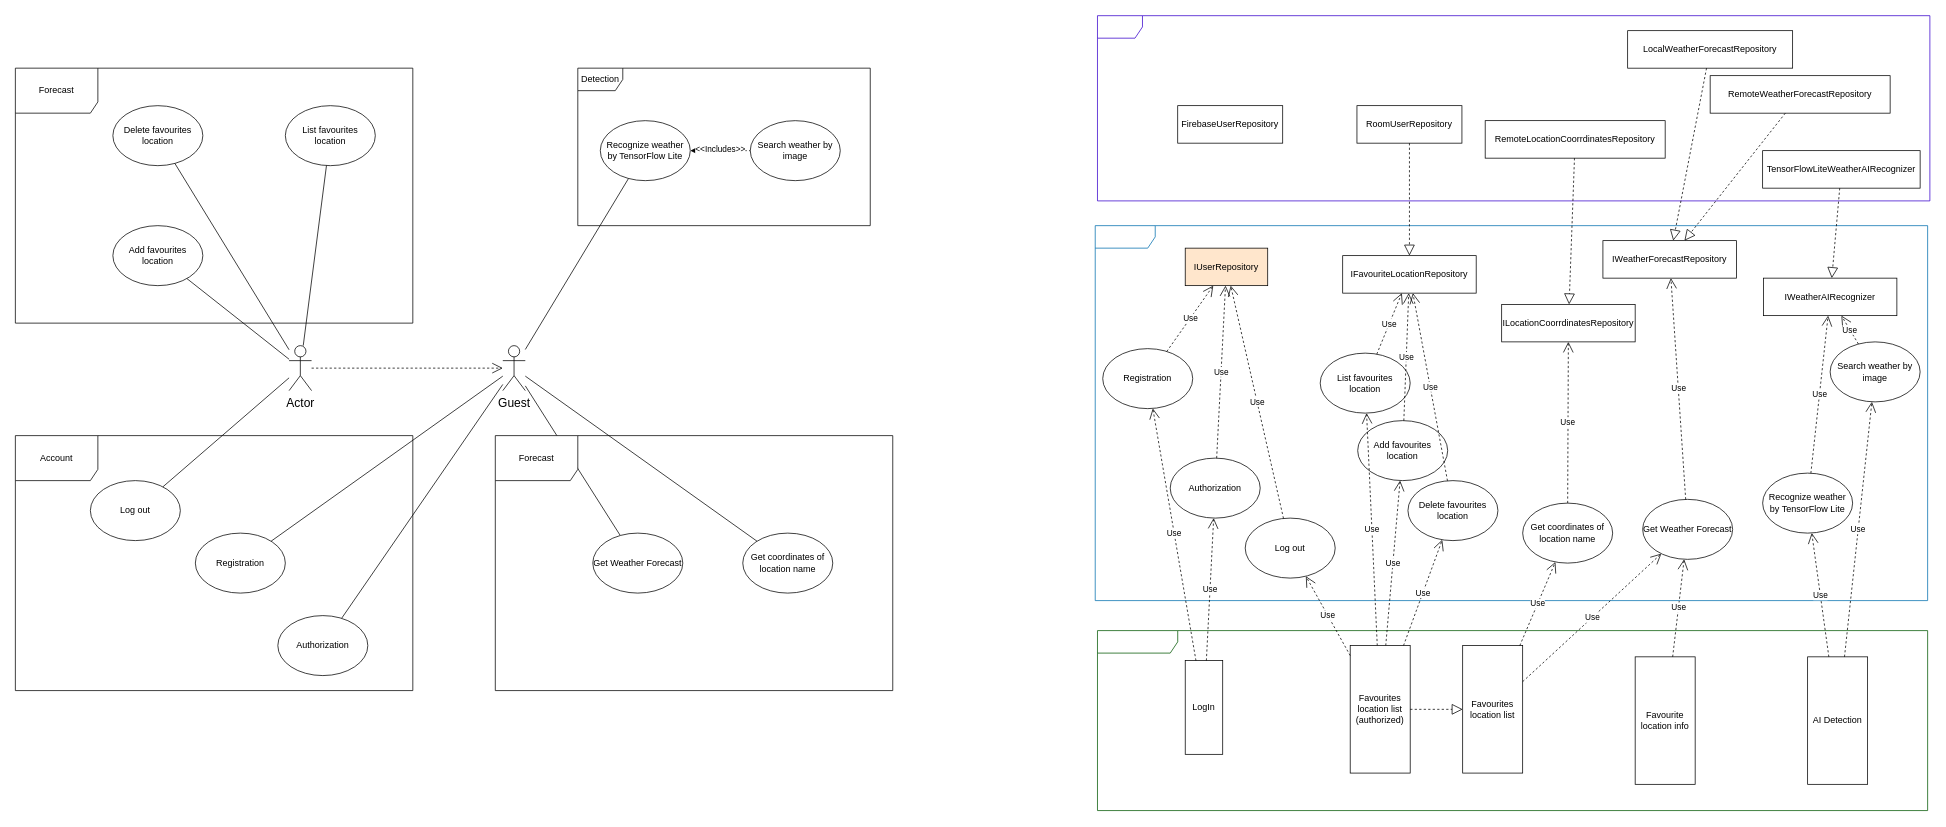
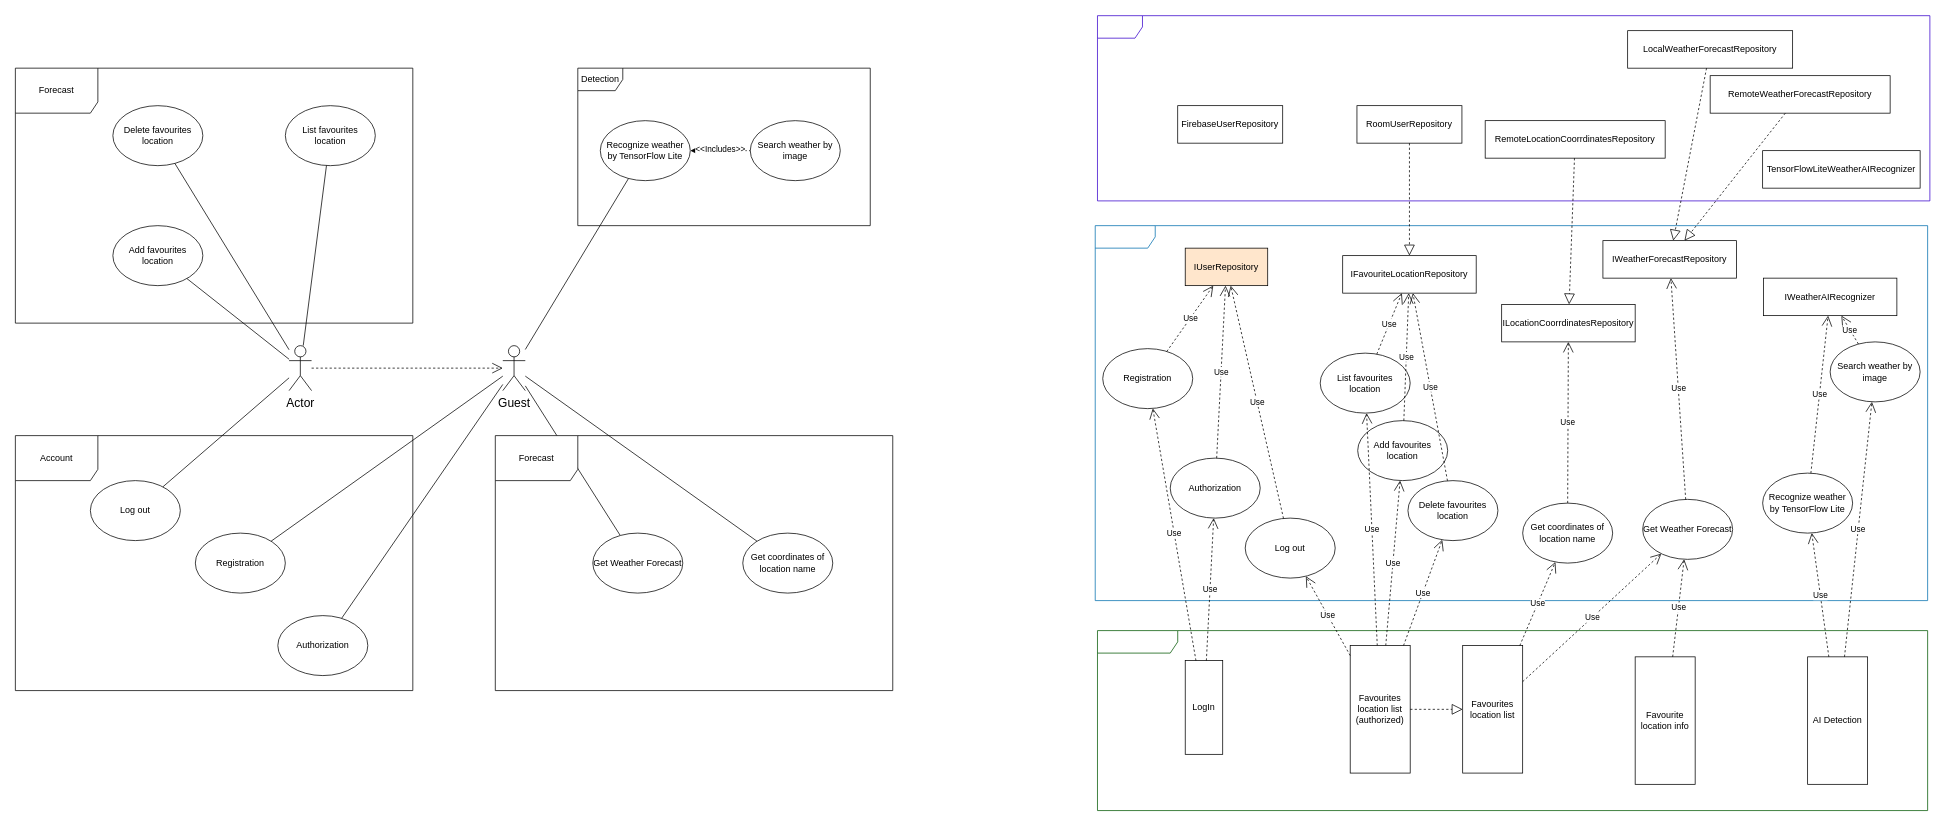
(1837, 227) -> none
(1125, 237) -> (1125, 237)
